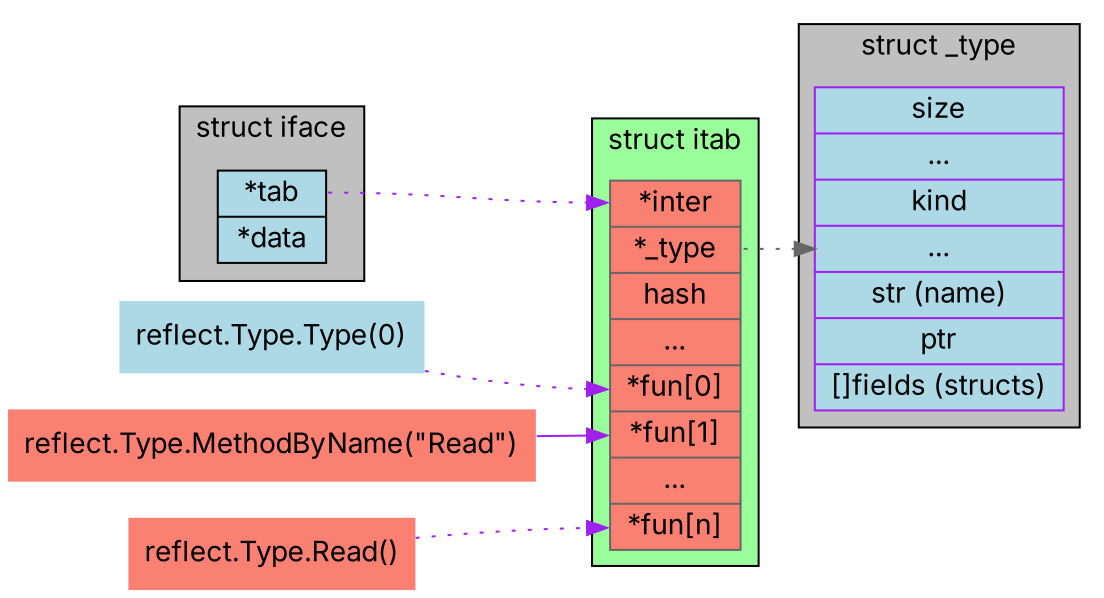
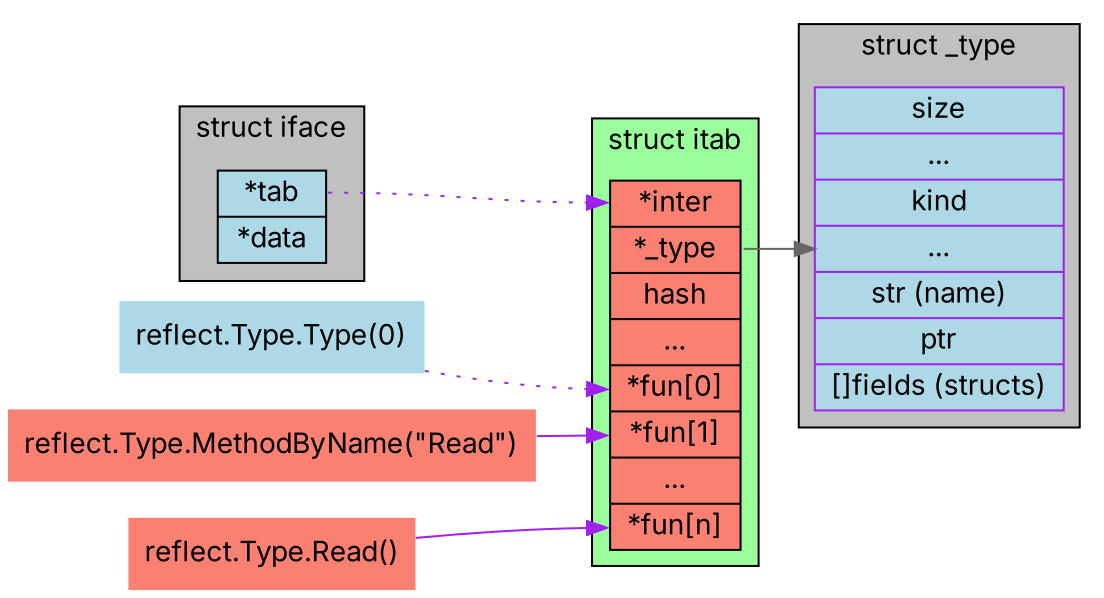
(772, 249) -> (772, 249)
(675, 365) -> (675, 365)
(501, 531) -> (501, 531)
